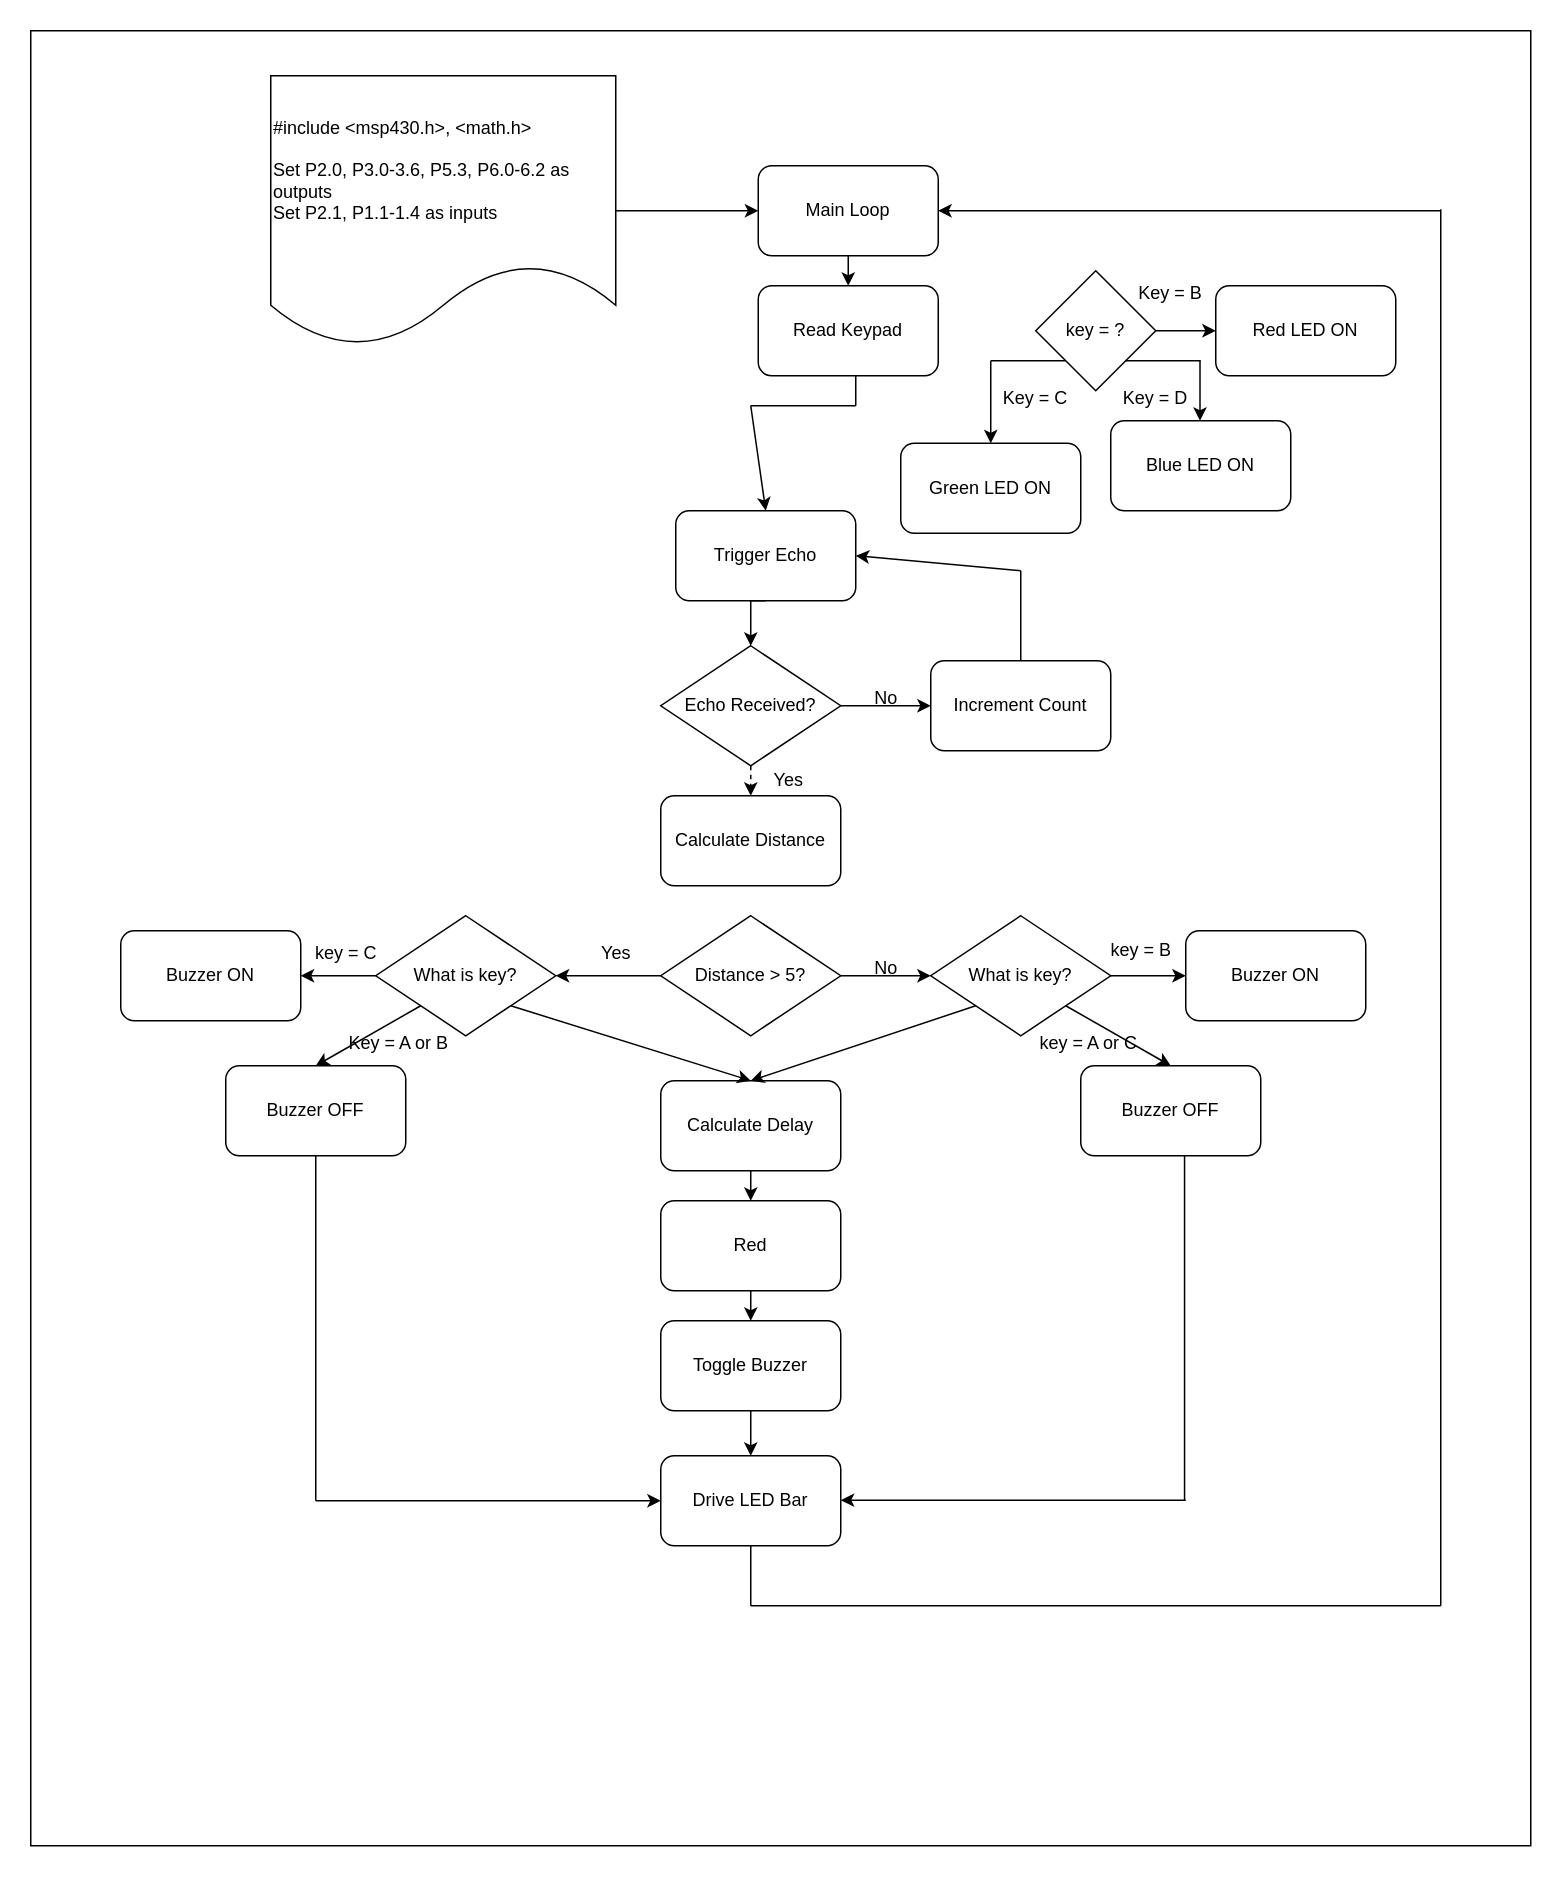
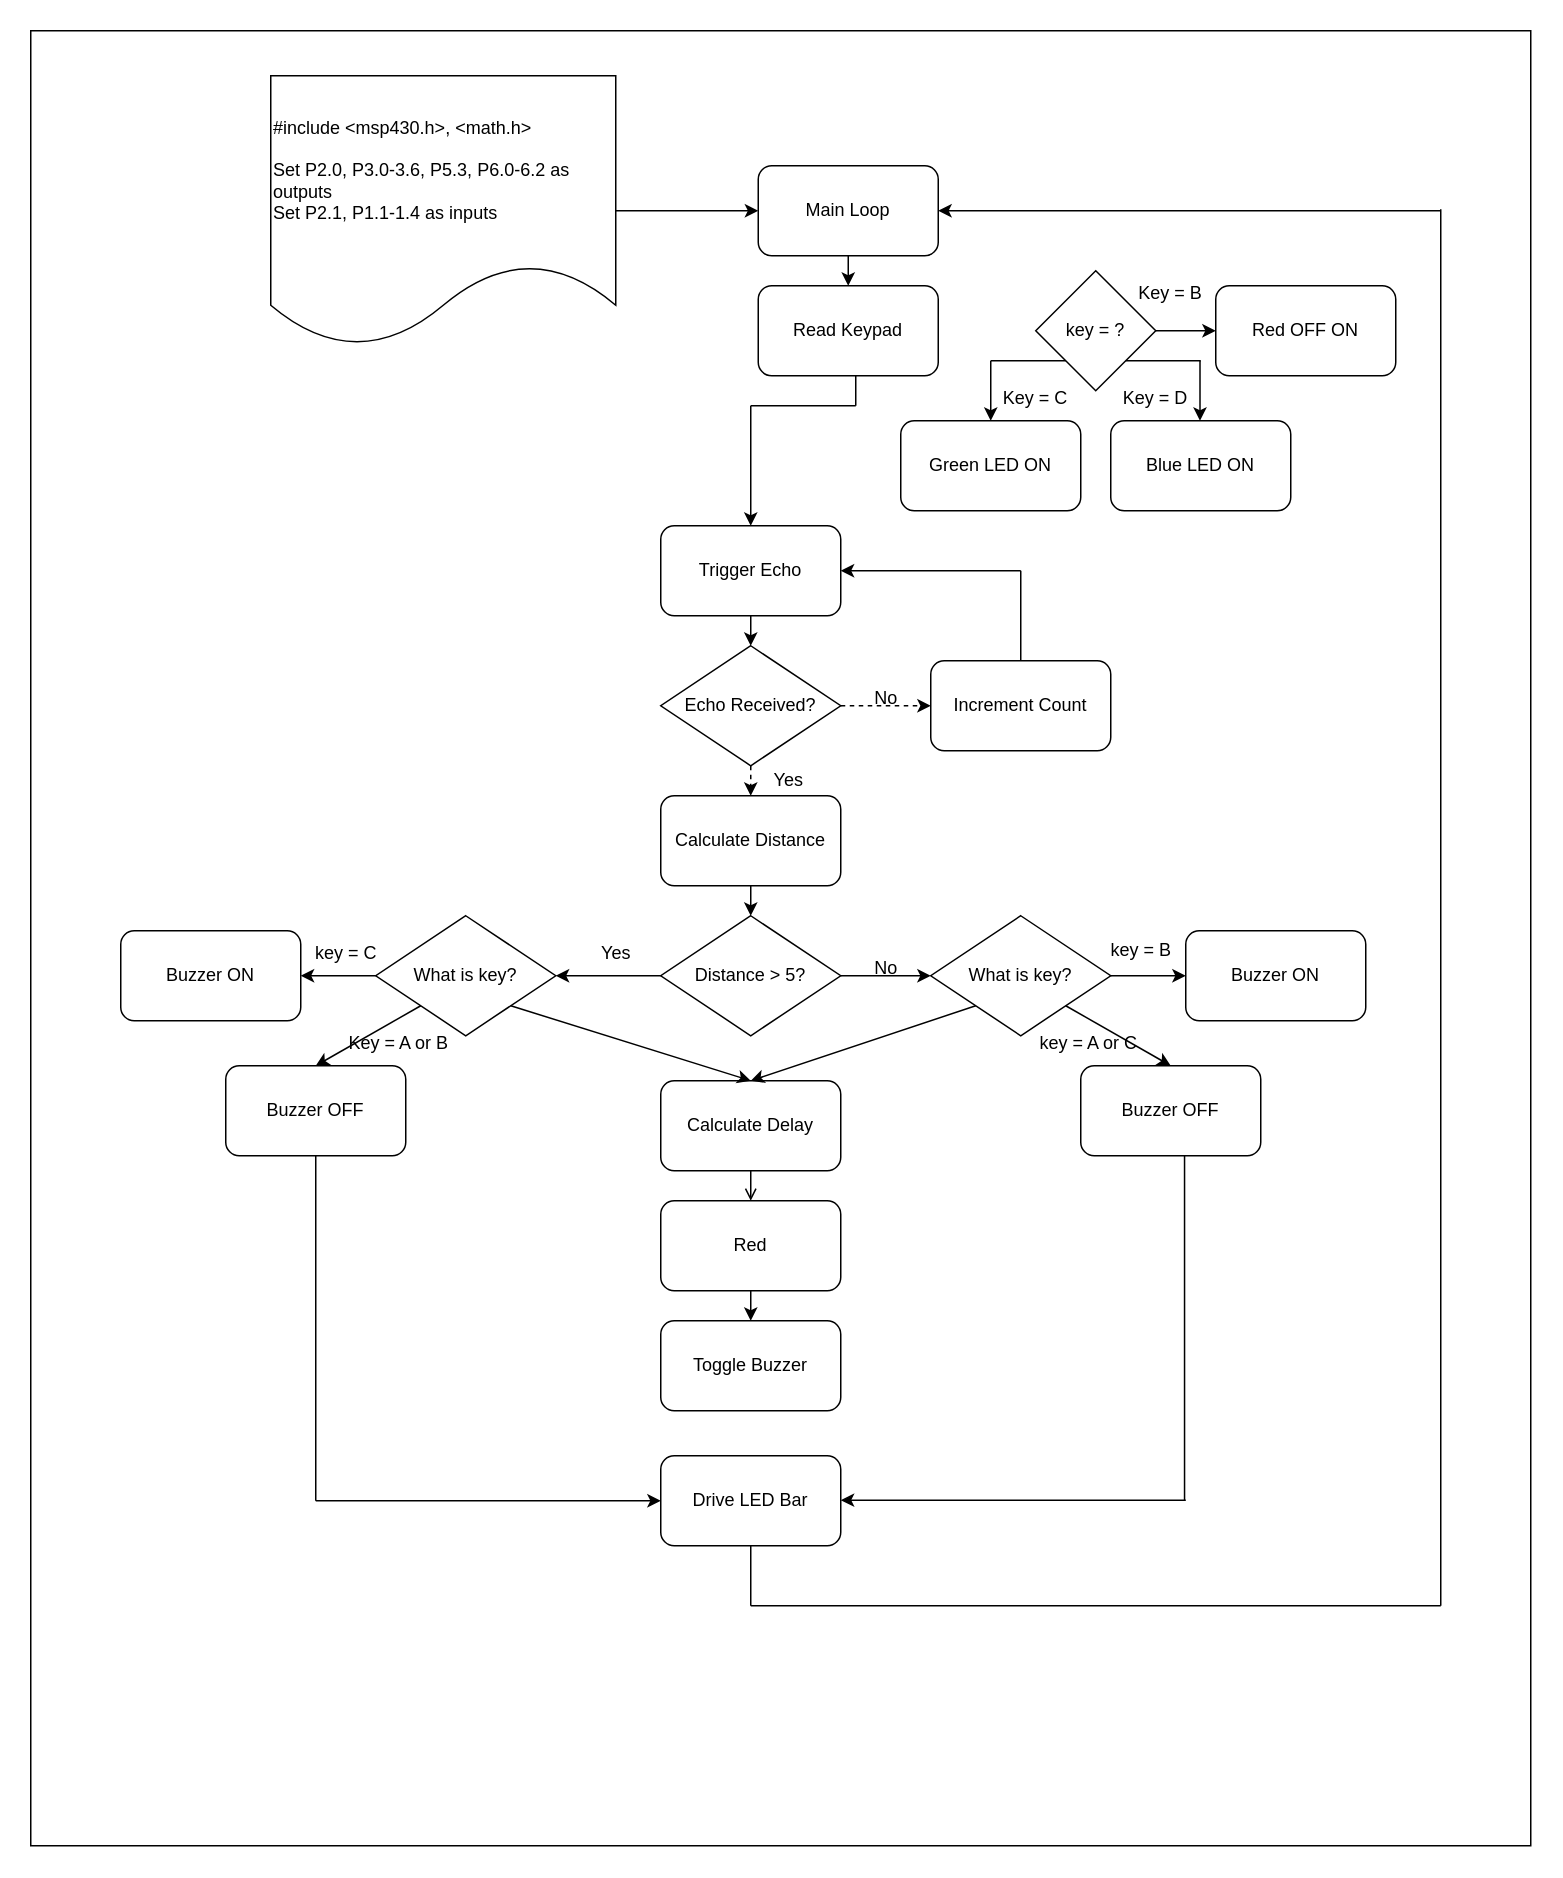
(1306, 331) -> (1306, 331)
(991, 488) -> (991, 466)
(766, 556) -> (751, 571)
(882, 706) -> (882, 706)
none -> (751, 896)
(751, 1189) -> (751, 1191)
(751, 1428) -> none
